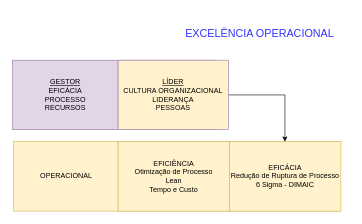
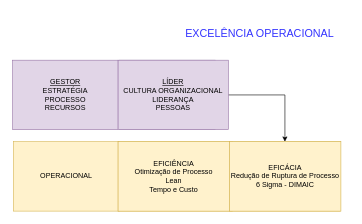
(65, 95) -> (65, 95)
(173, 95) -> (173, 95)
